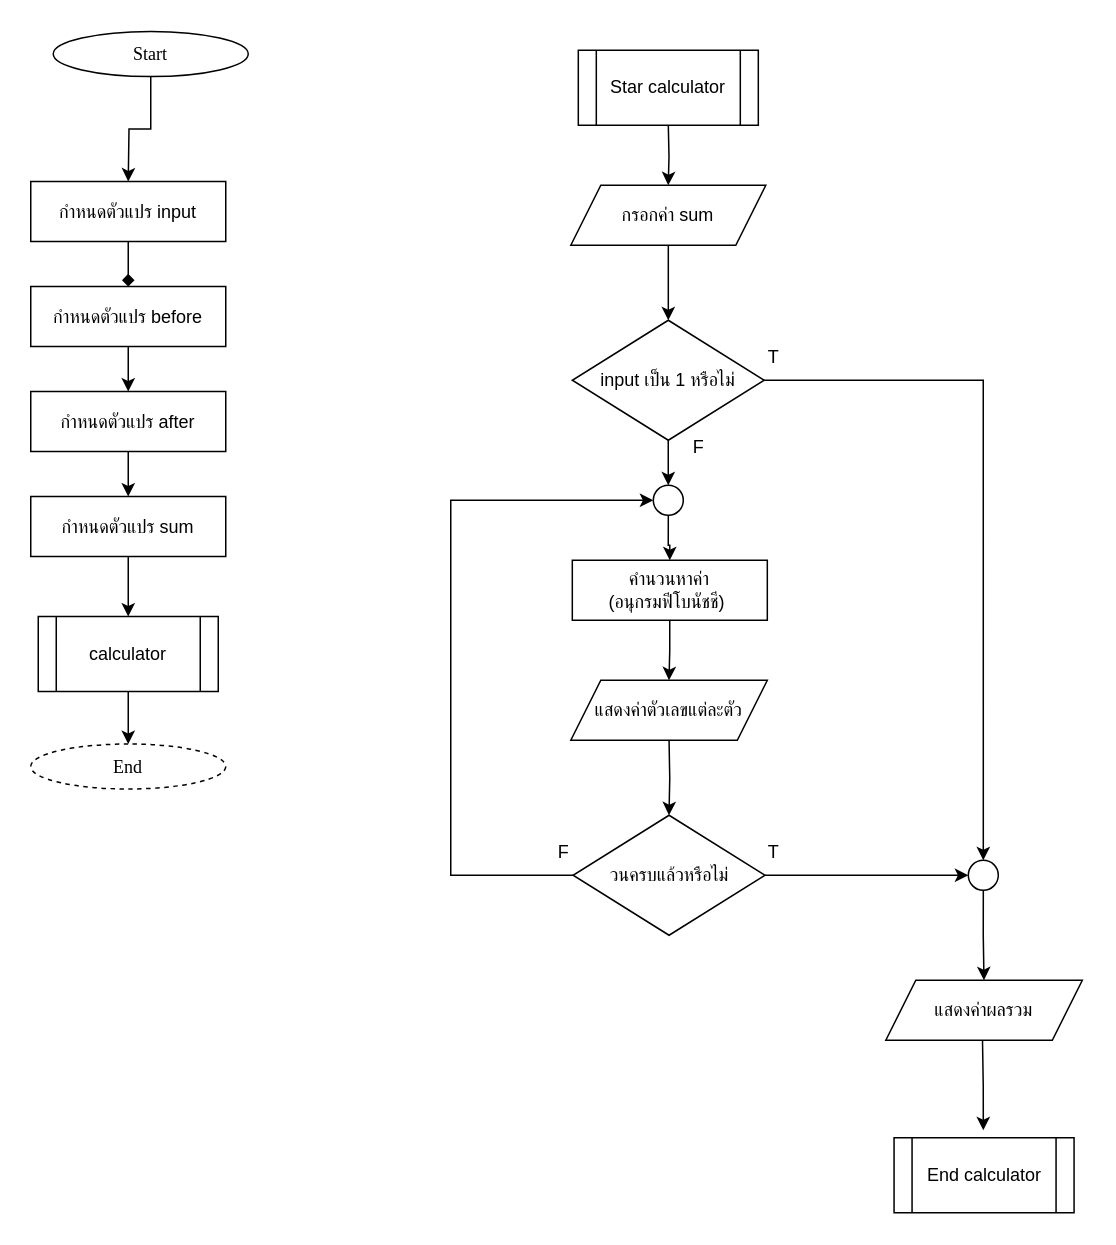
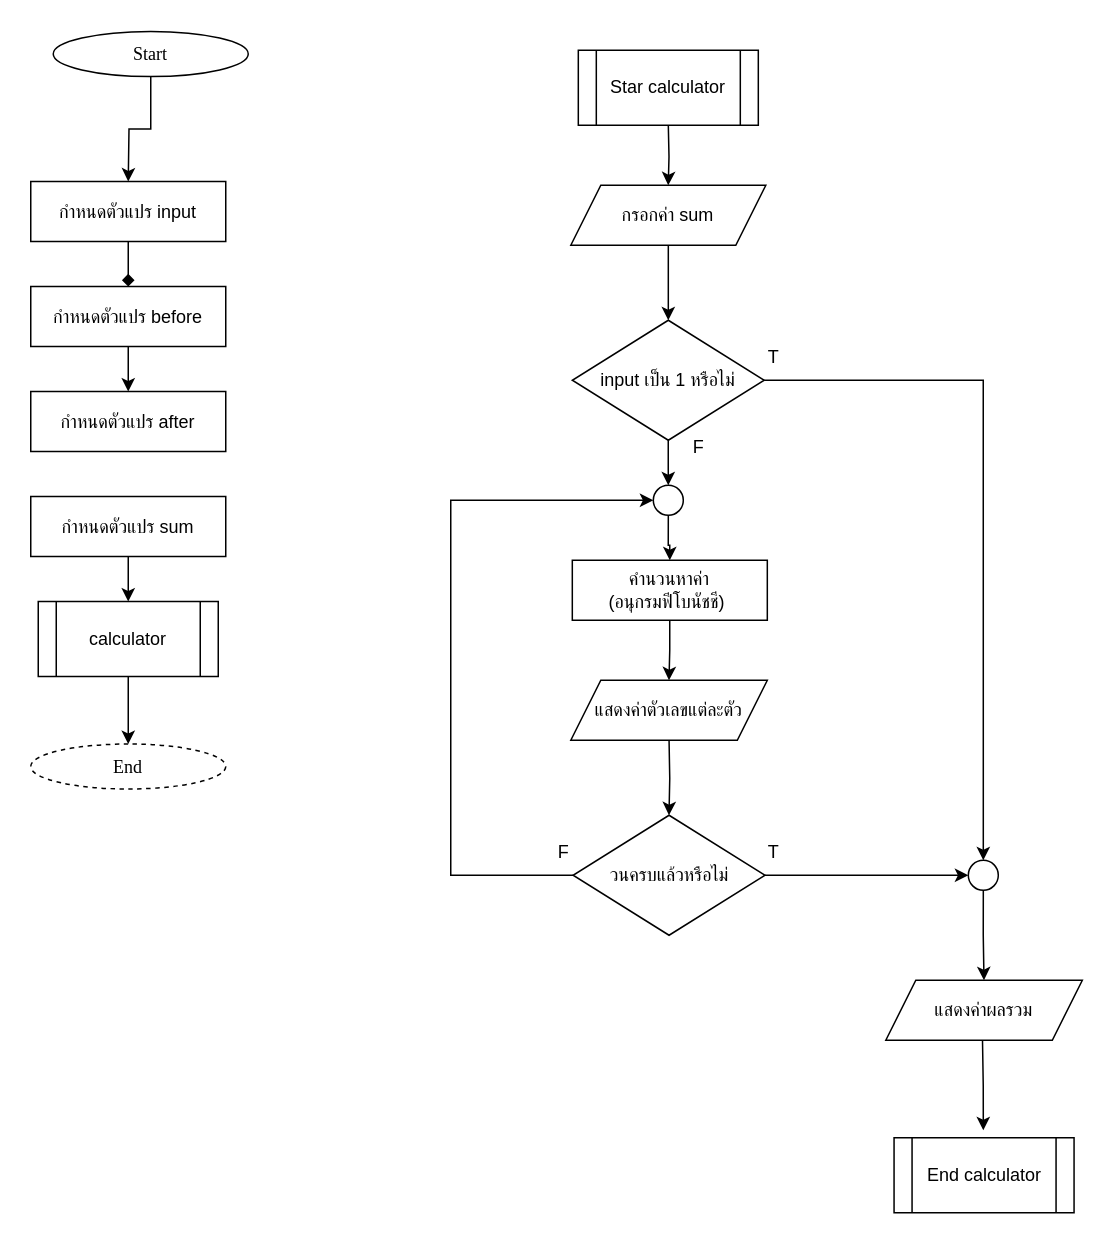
(128, 480) -> none
(128, 654) -> (128, 639)
